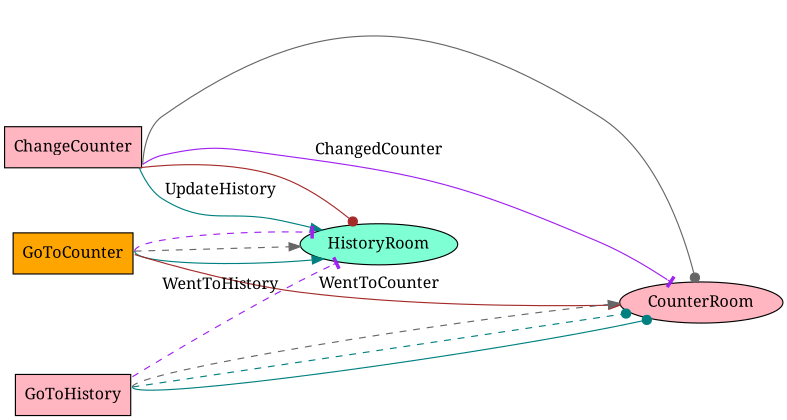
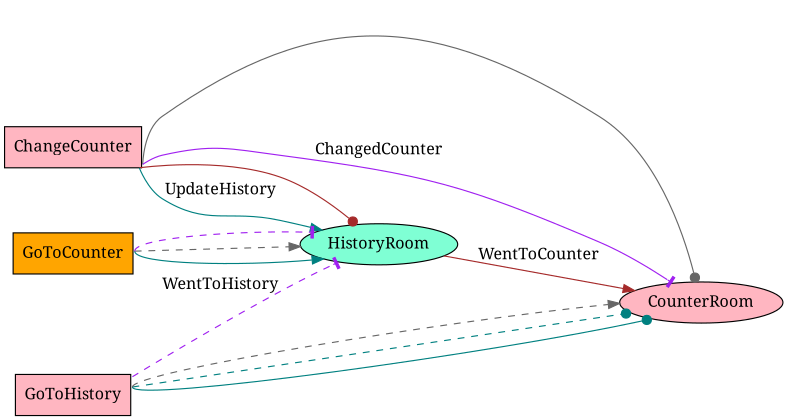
(369, 299) -> (534, 272)
